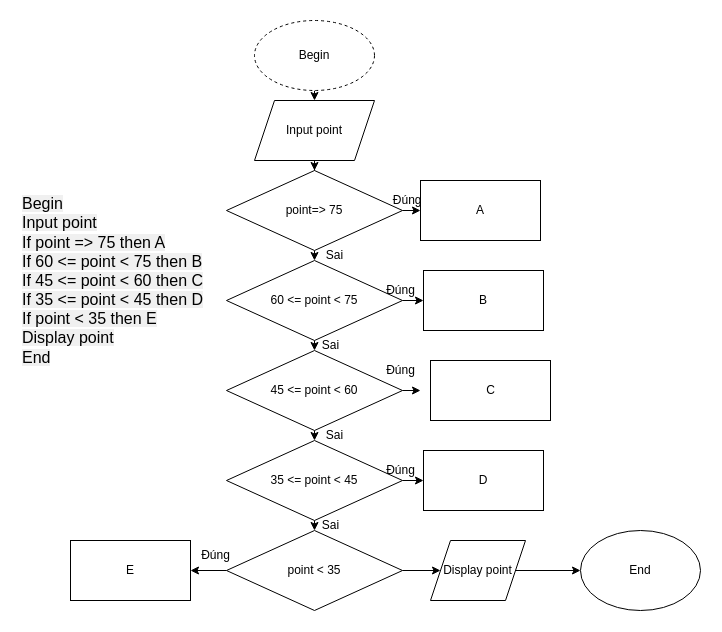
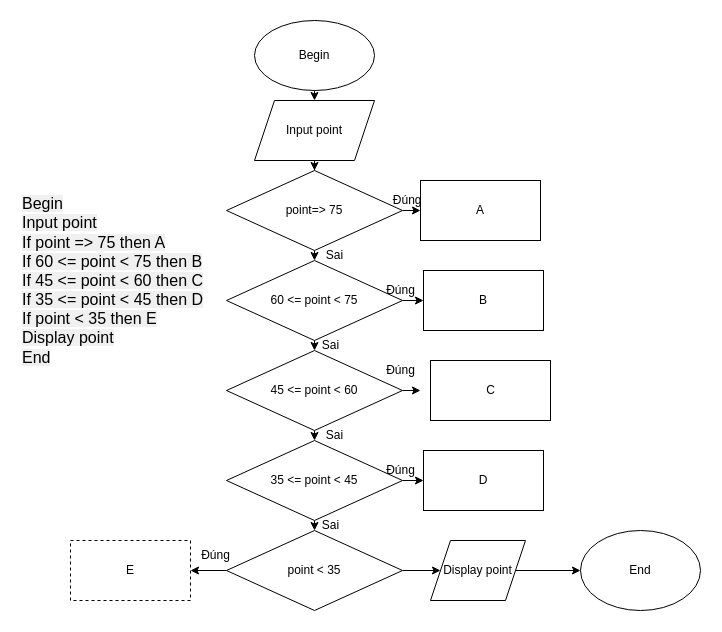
(315, 56) -> (315, 56)
(131, 571) -> (131, 571)
